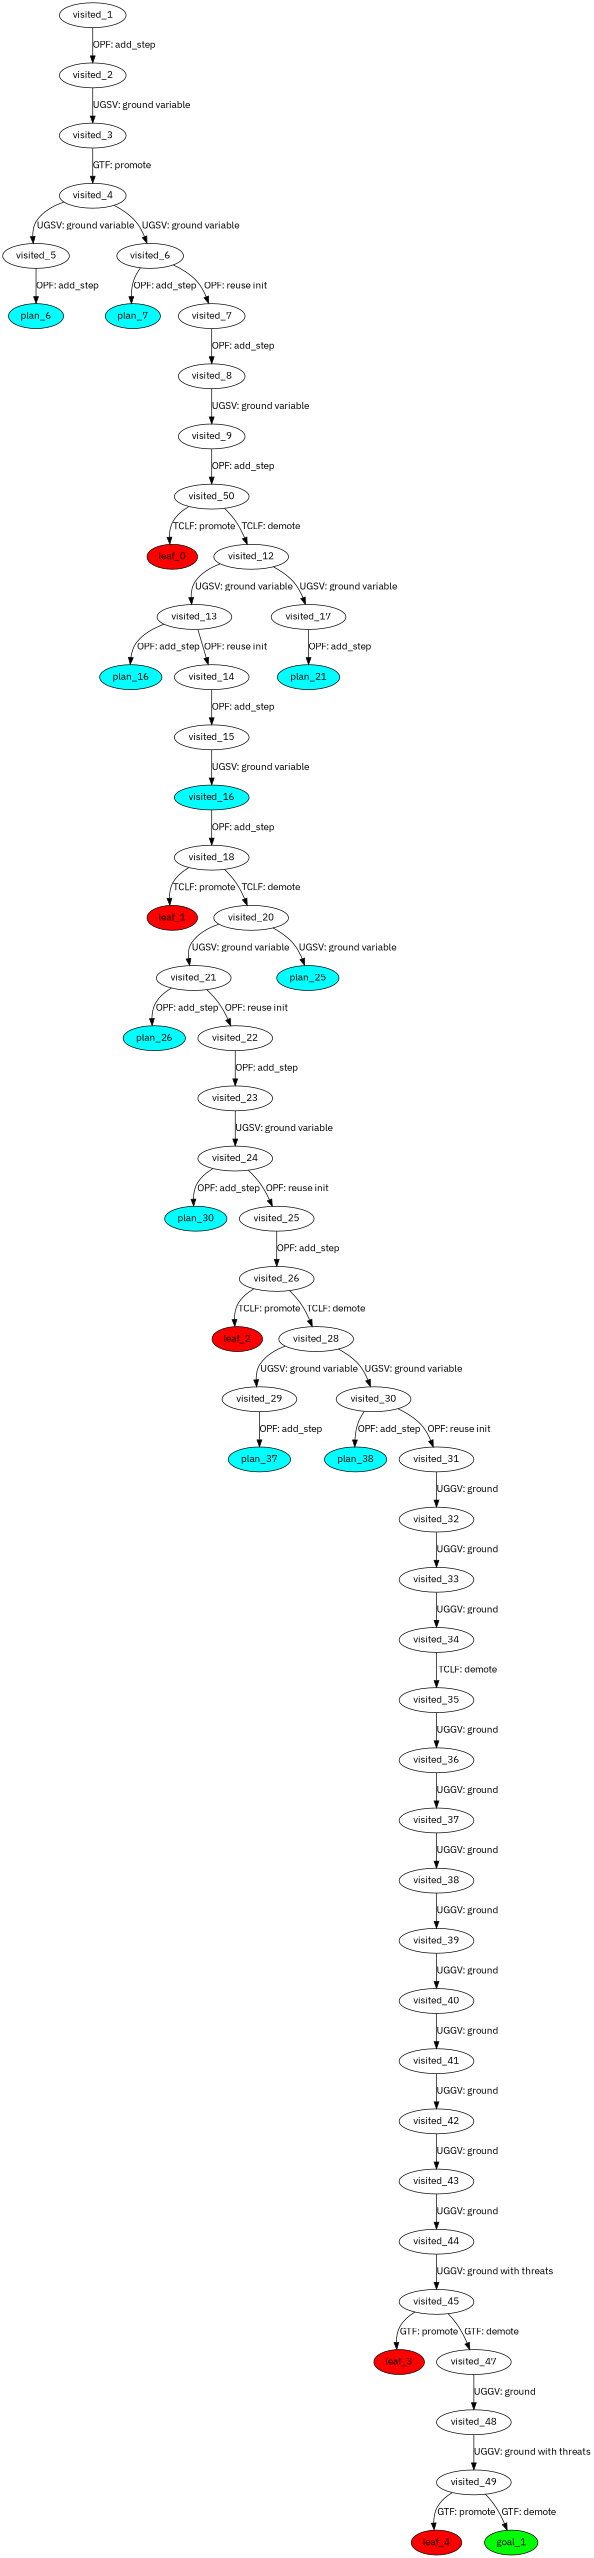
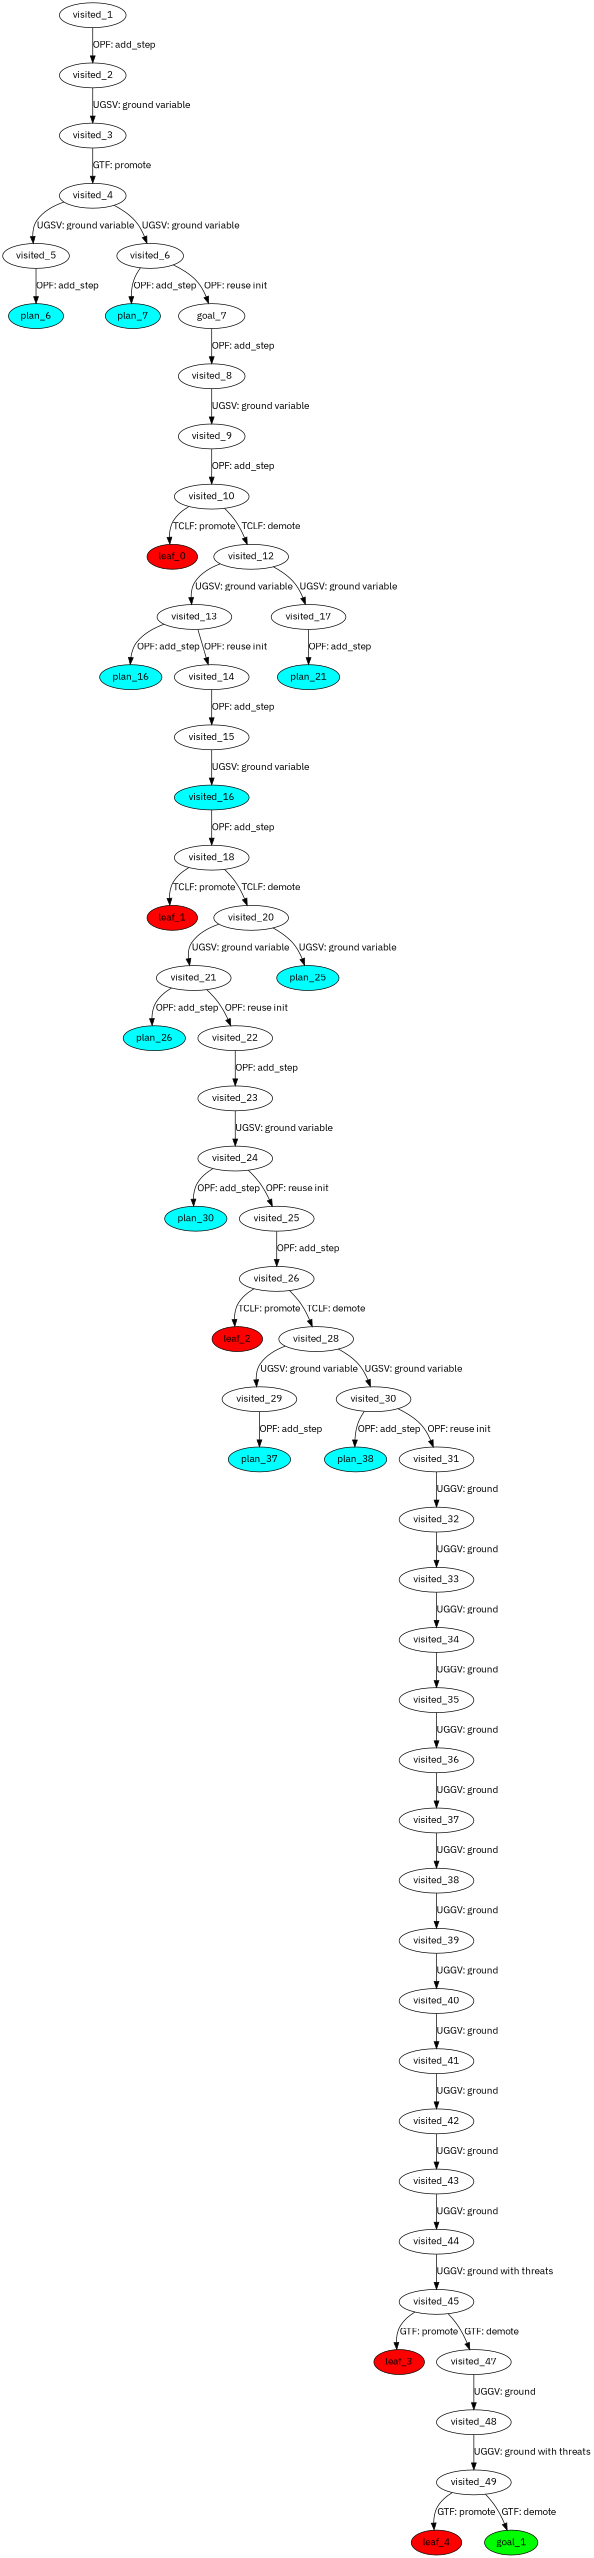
(212, 316) -> (212, 316)
(212, 497) -> (212, 497)
(468, 1670) -> (468, 1670)
